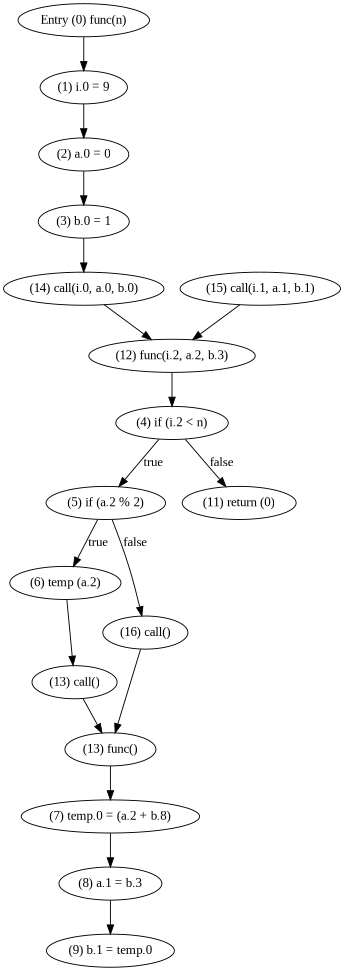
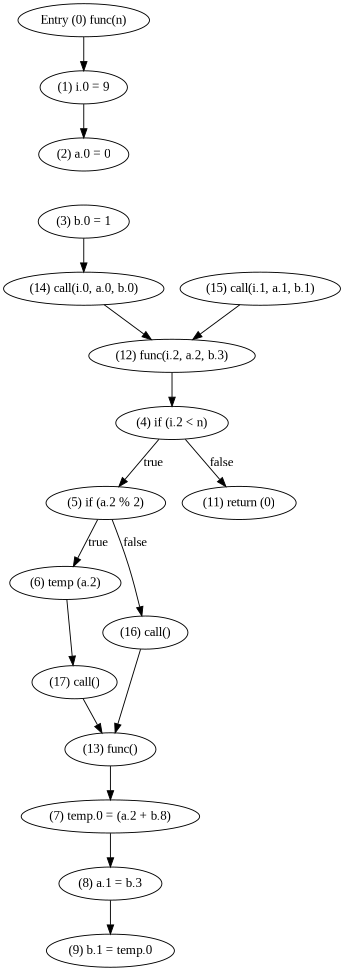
(84, 183) -> none
(75, 682) -> (75, 682)
